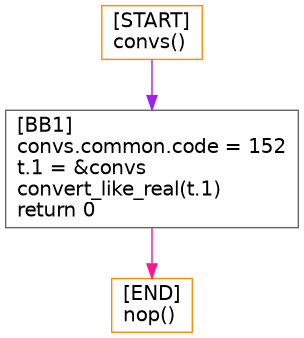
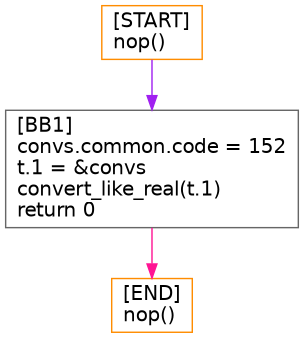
(152, 33) -> (152, 33)
